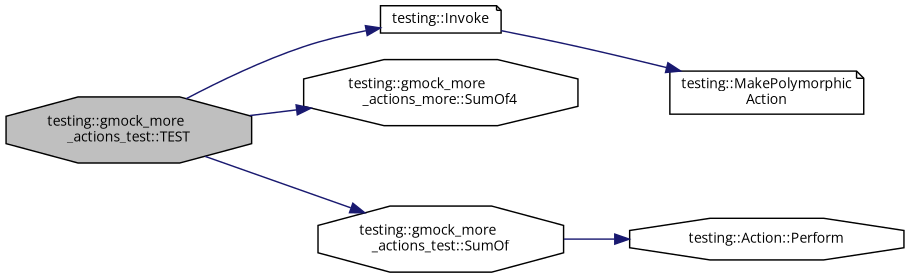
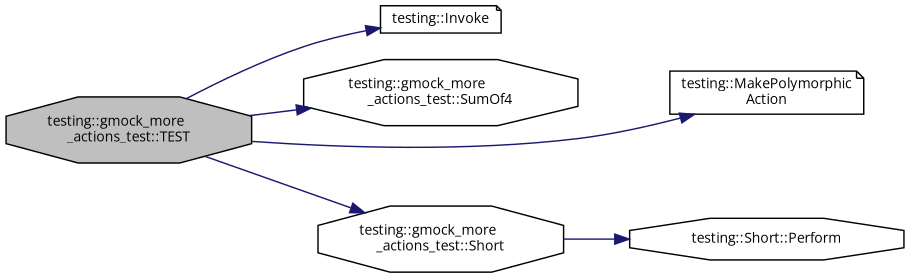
(584, 48) -> (467, 146)
(441, 93) -> (441, 93)
(441, 239) -> (441, 239)
(767, 239) -> (767, 239)
